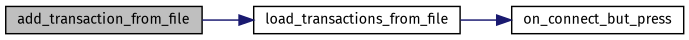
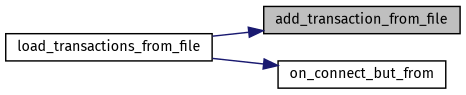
(221, 20) -> (231, 34)
(598, 20) -> (362, 75)
